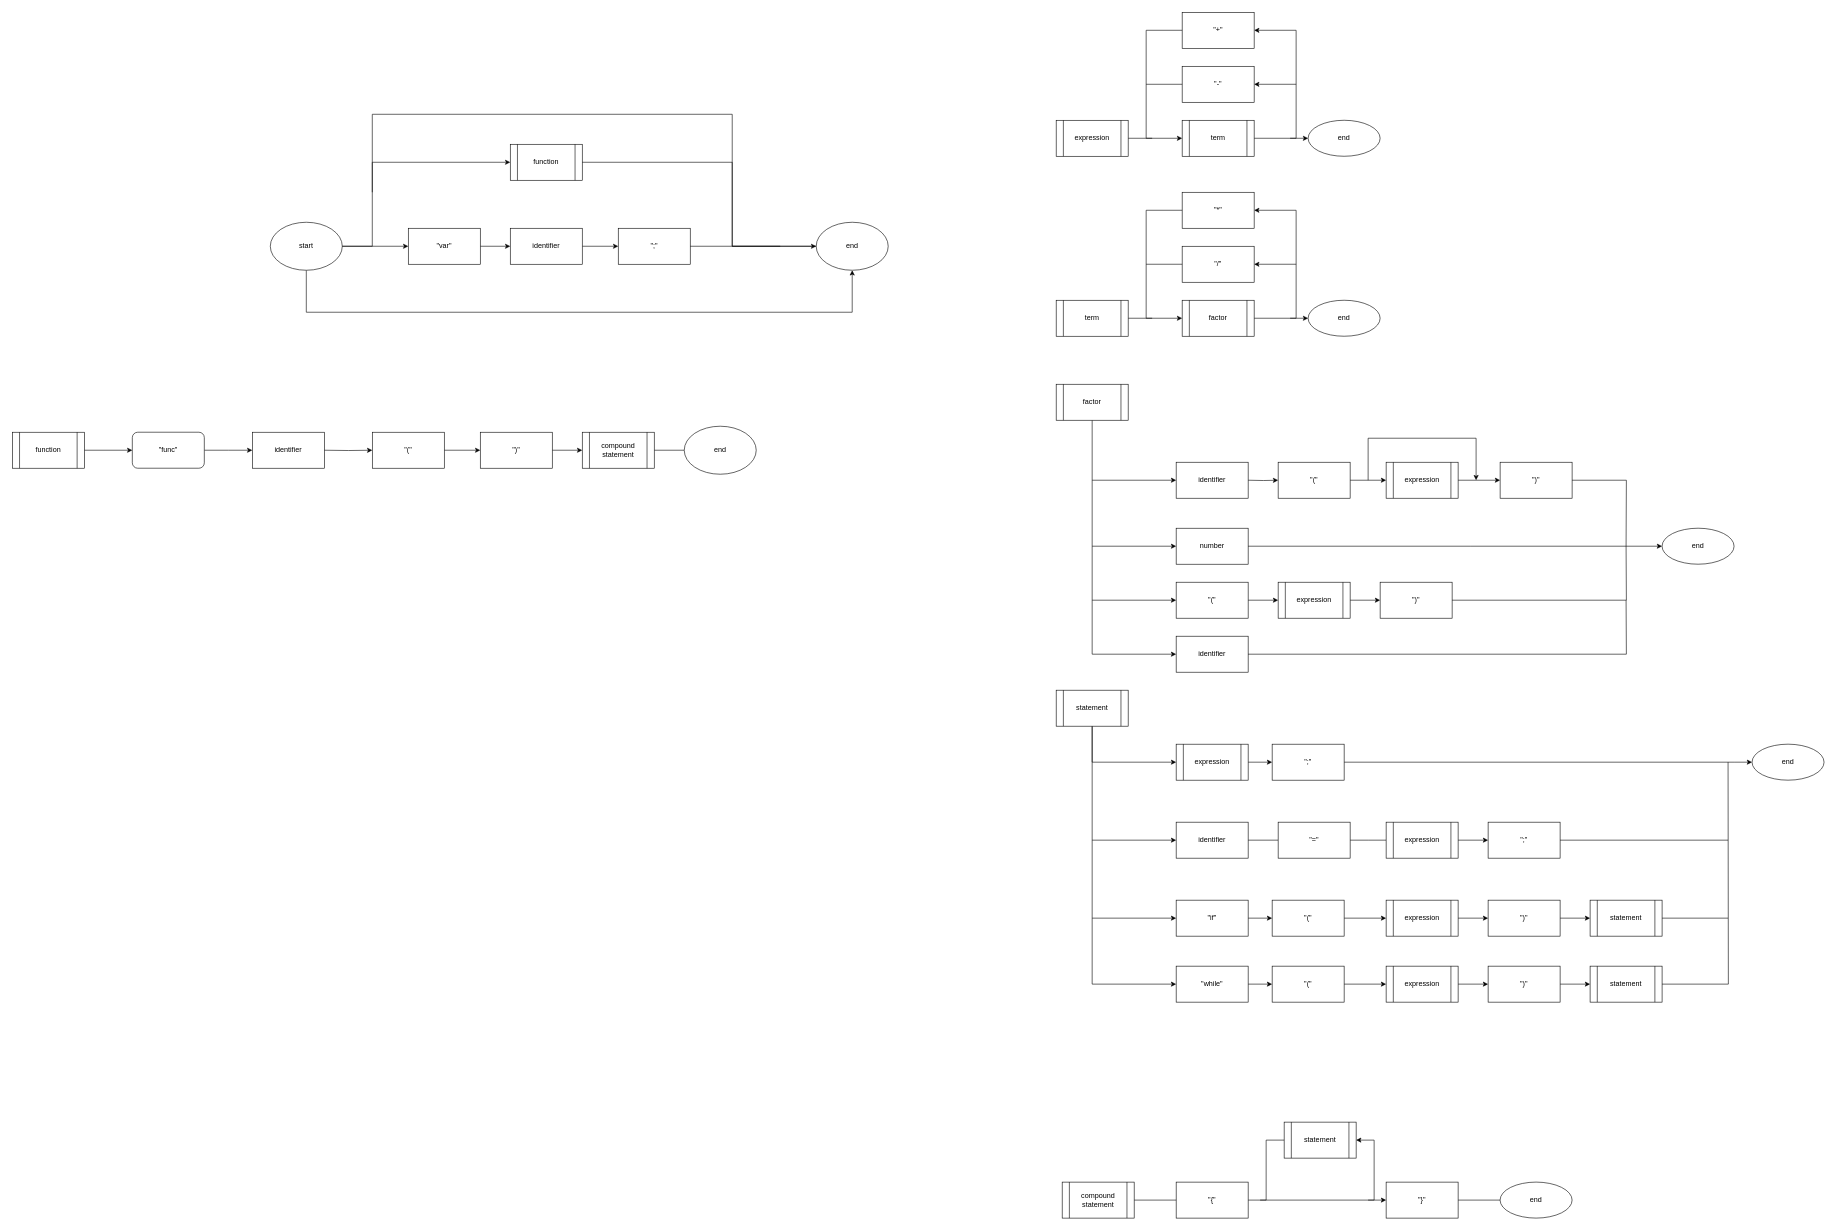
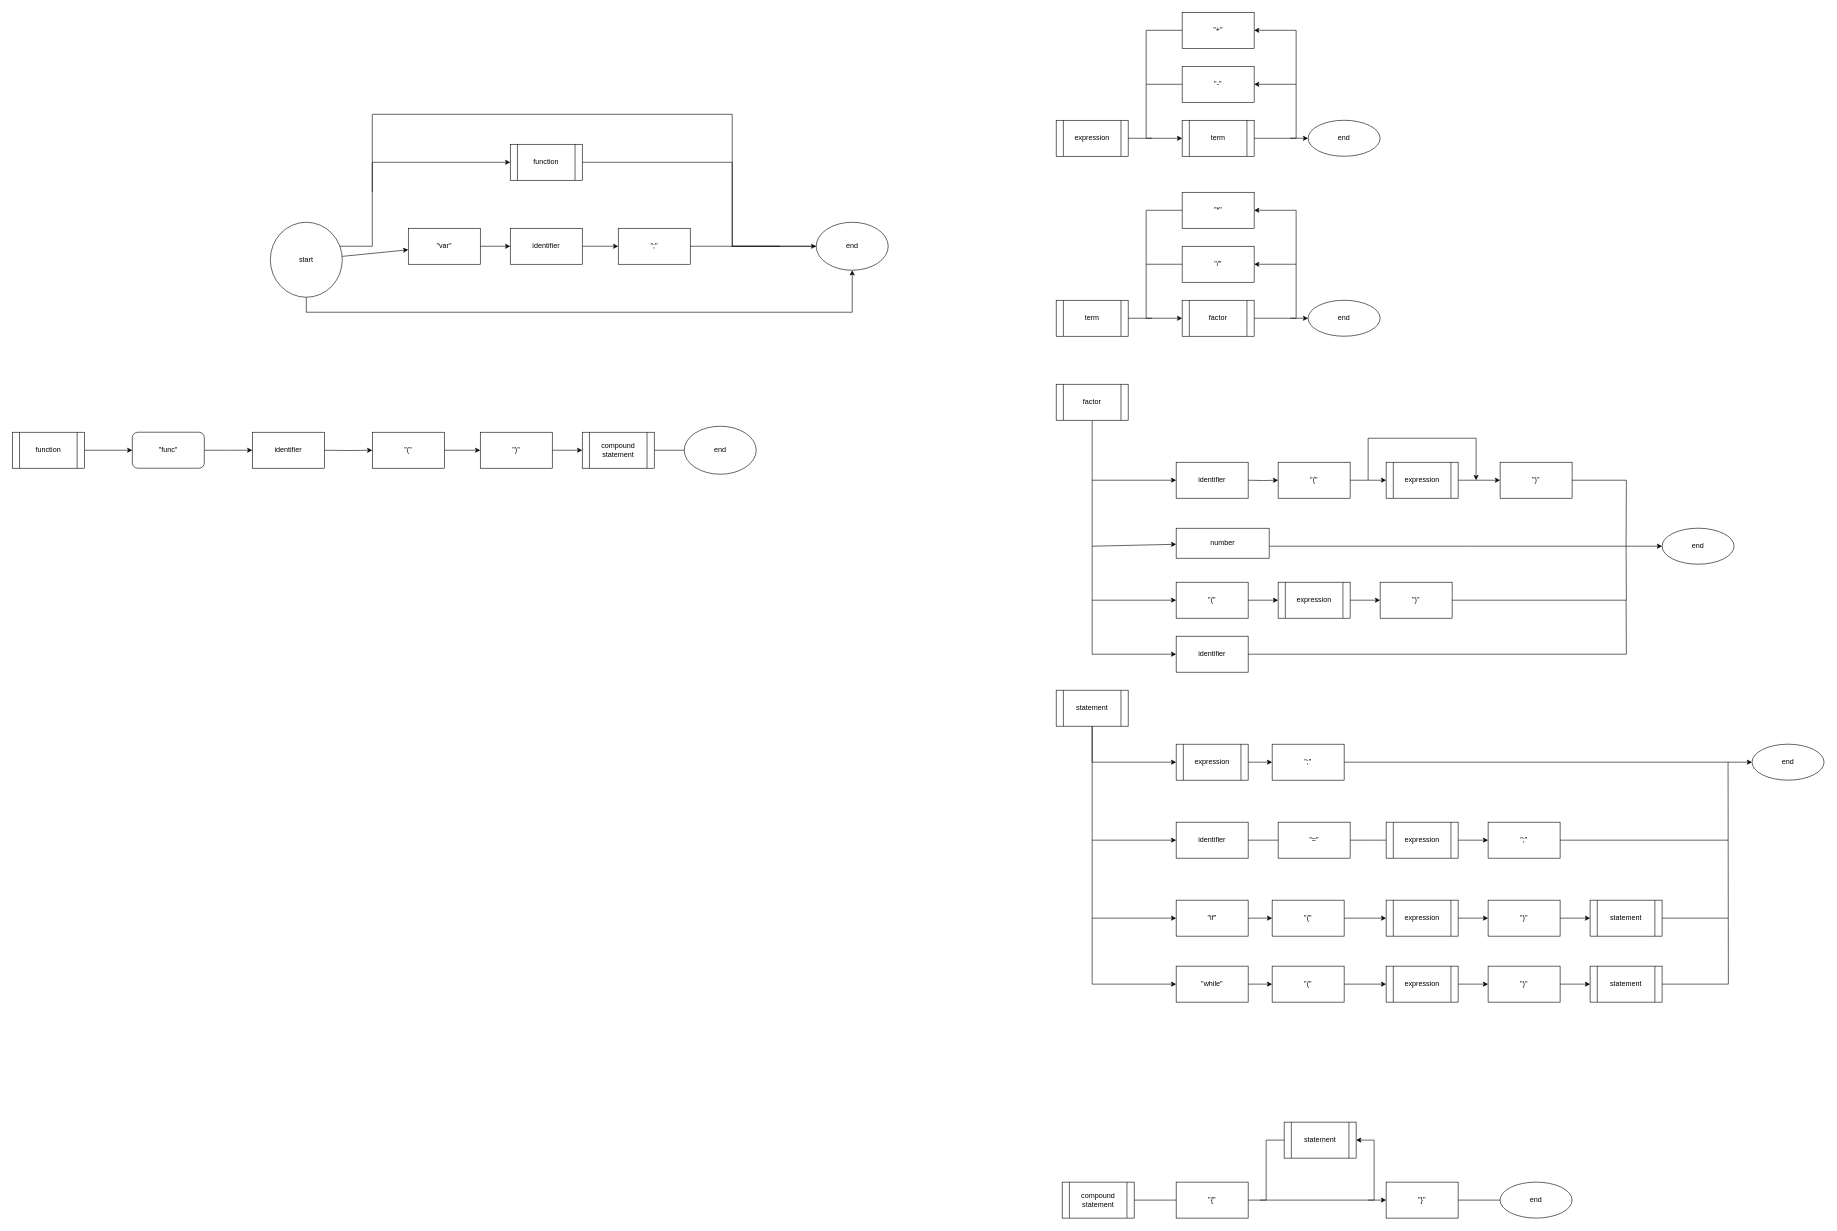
(306, 246) -> (306, 260)
(1212, 546) -> (1223, 543)
